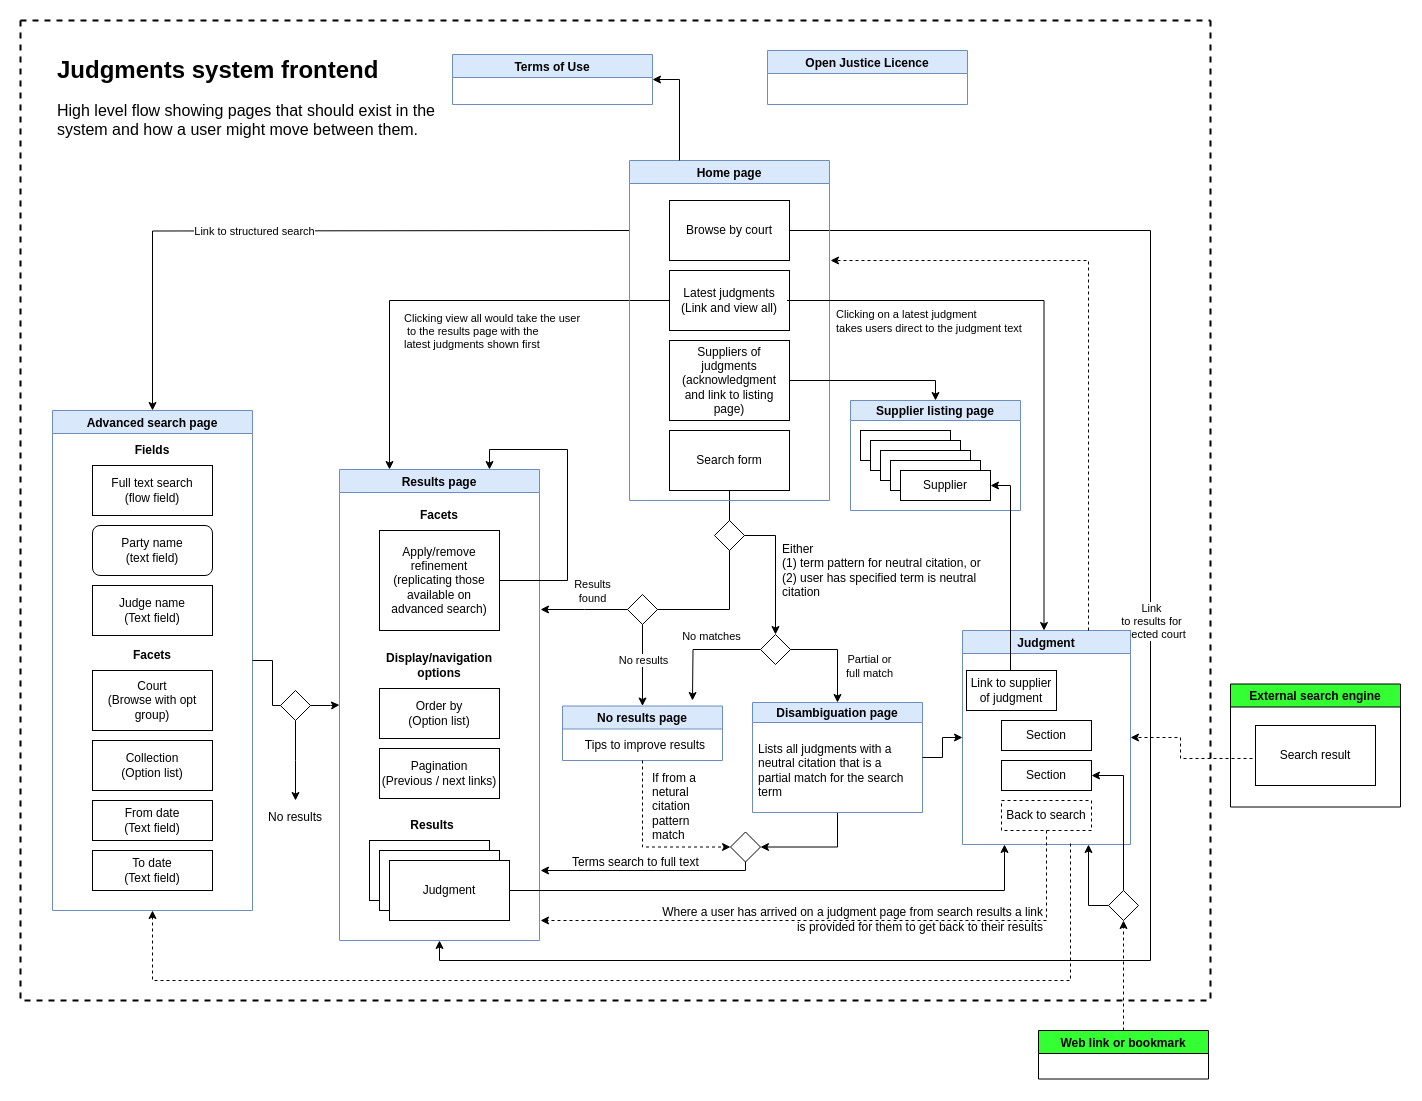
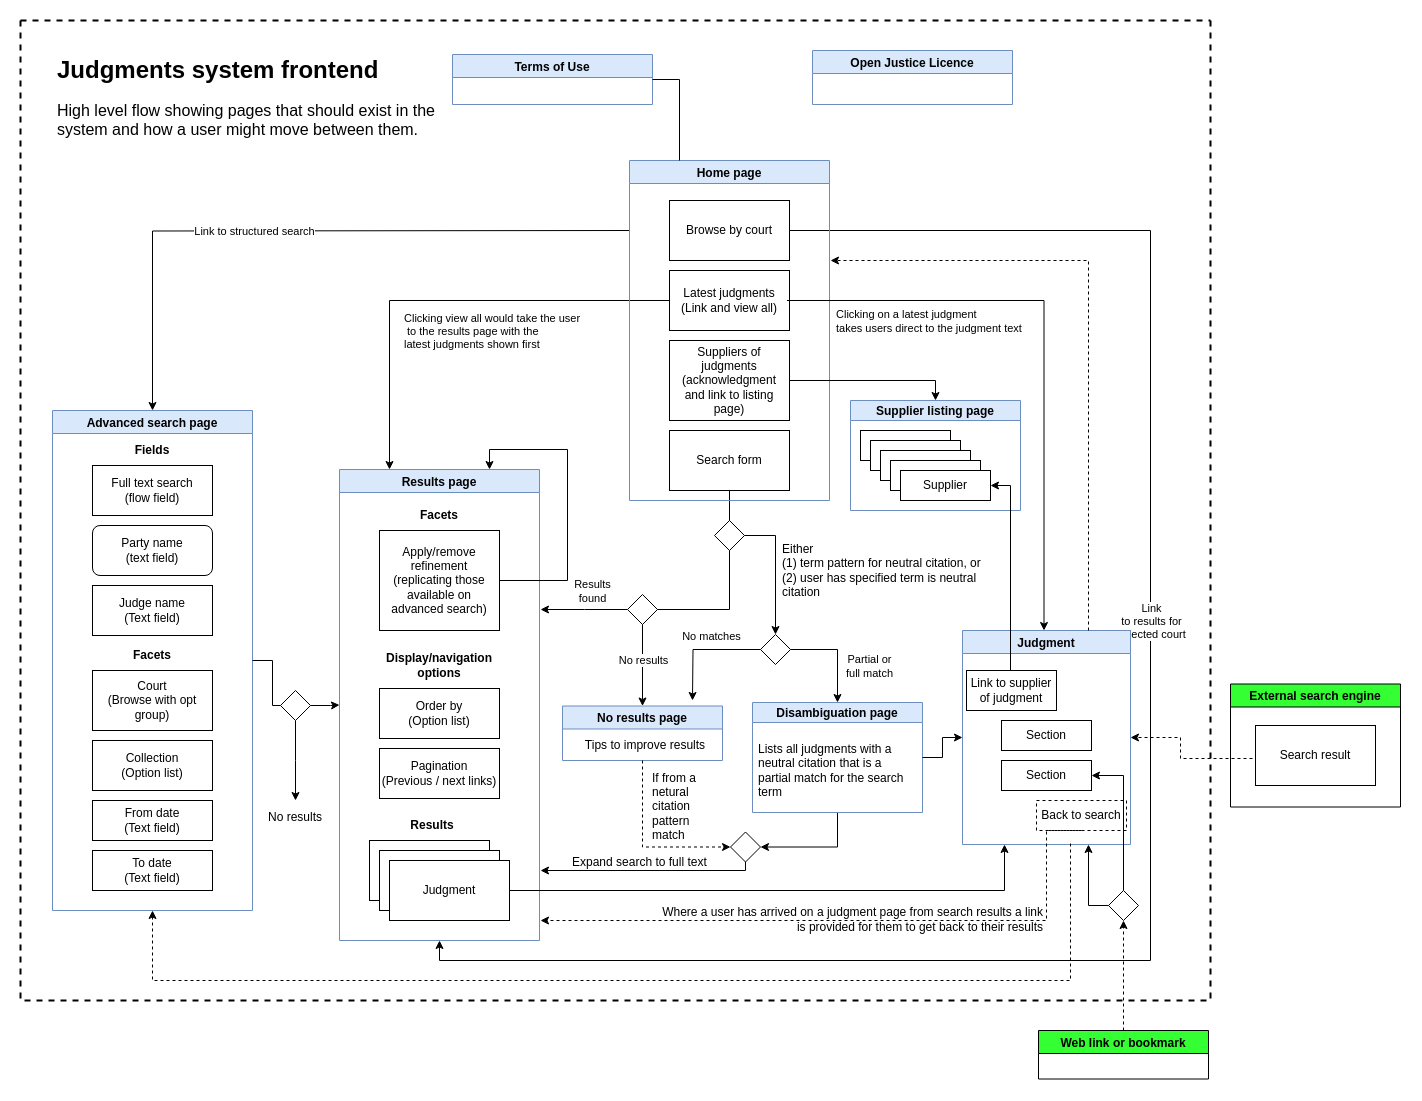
(868, 78) -> (913, 78)
(661, 80) -> (659, 80)
(1047, 816) -> (1082, 816)
(640, 863) -> (640, 863)
